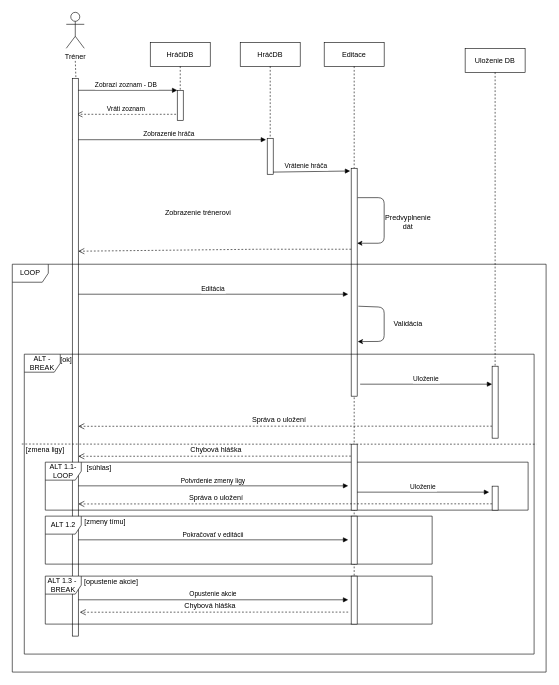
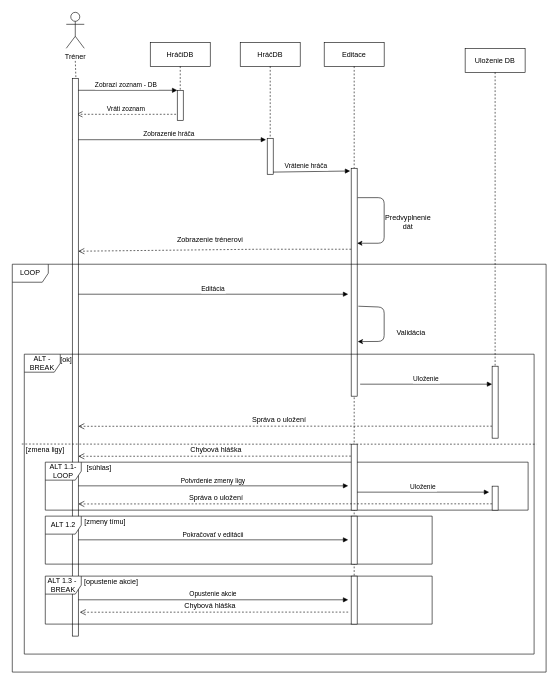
(198, 213) -> (210, 240)
(408, 324) -> (411, 333)
